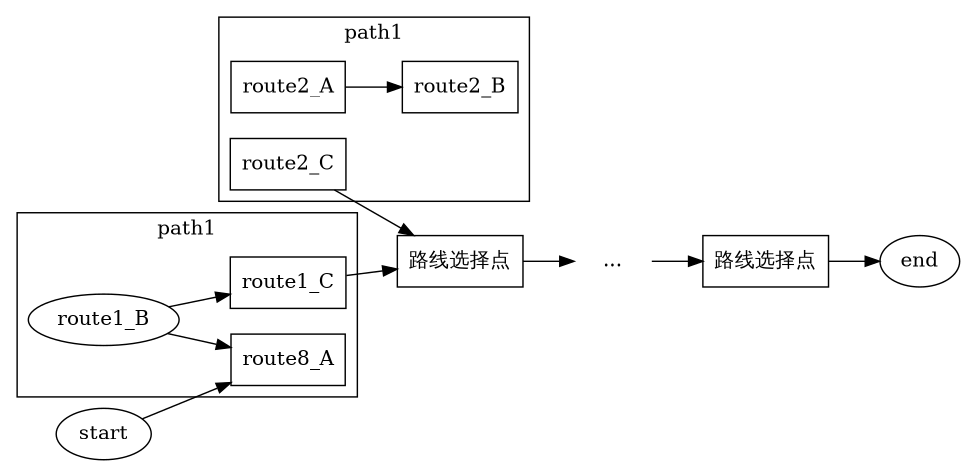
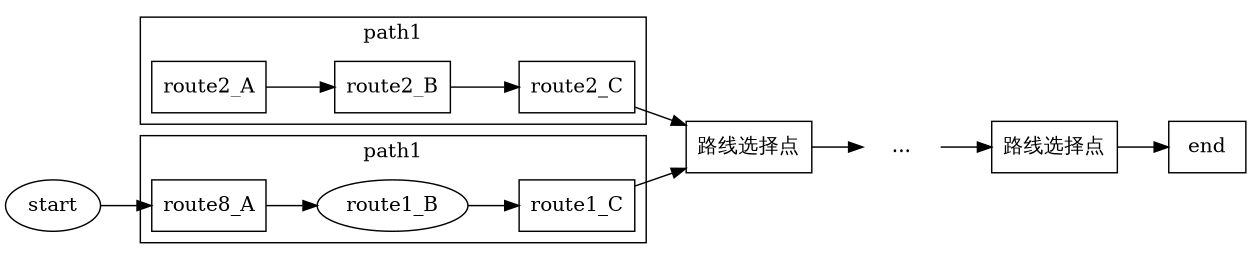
none -> (477, 87)
(920, 261) -> (1207, 147)
(192, 339) -> (284, 206)
